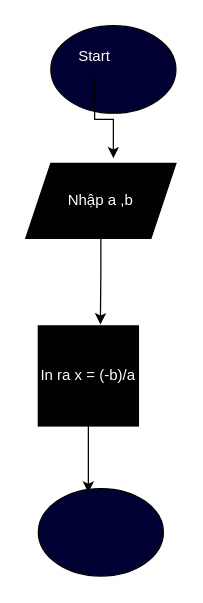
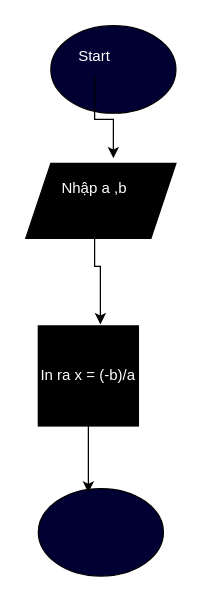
(101, 201) -> (94, 188)
